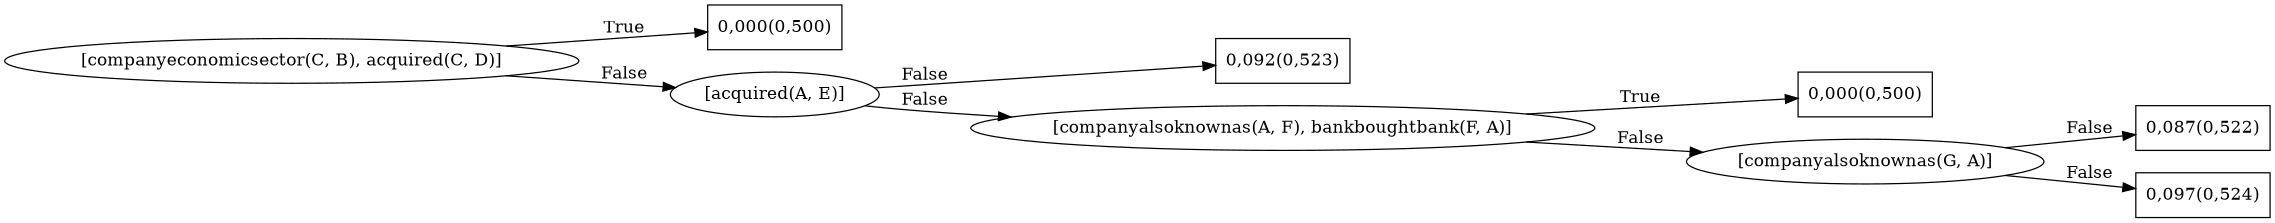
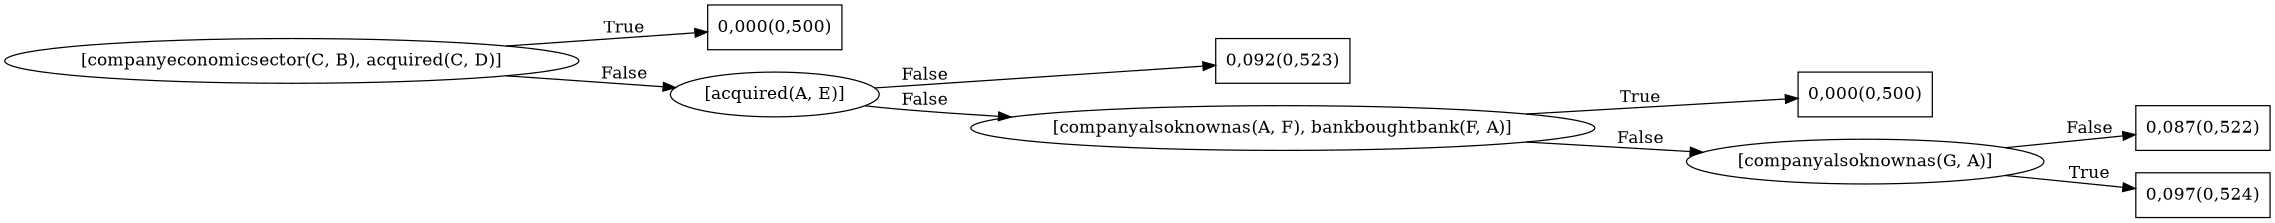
(2090, 173) -> (2090, 173)
